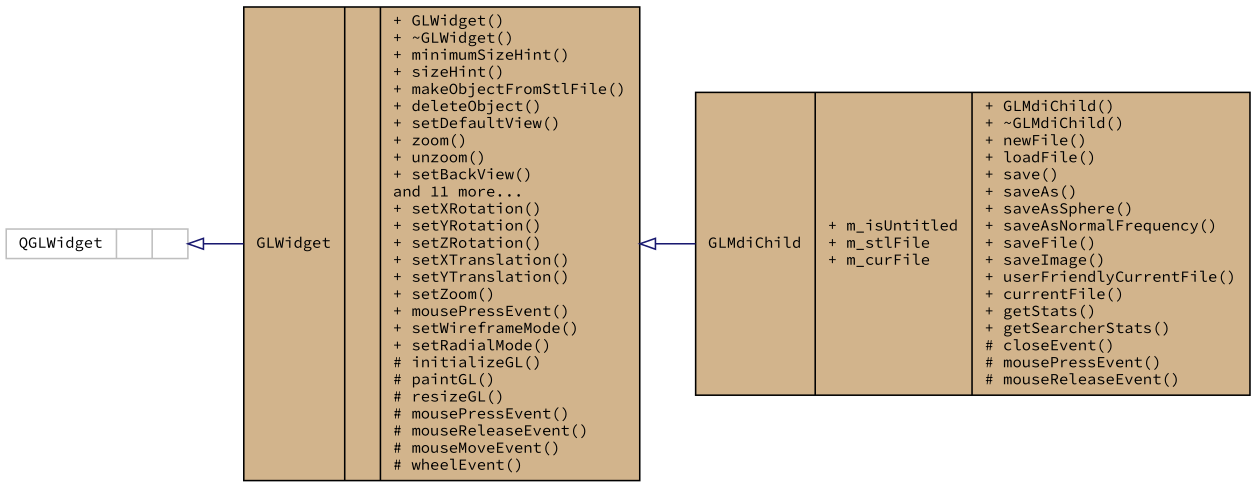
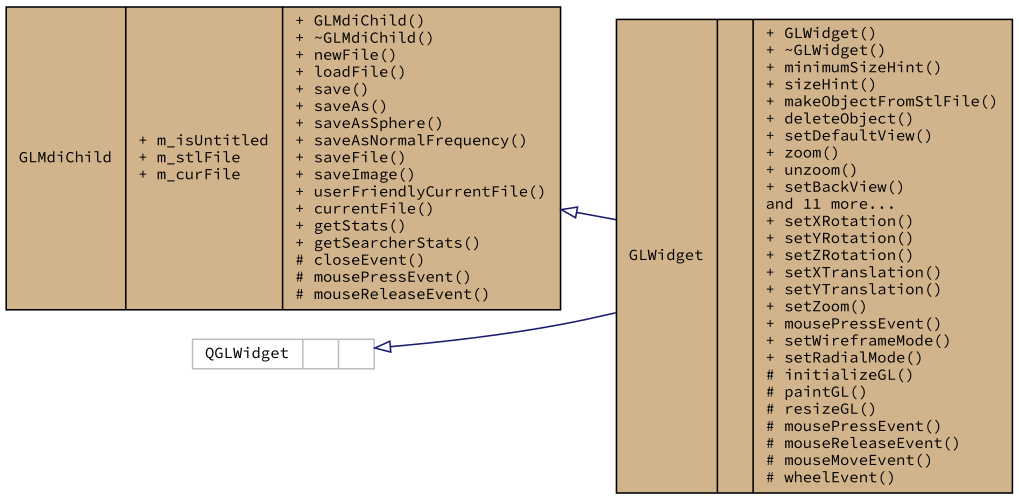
(676, 244) -> (596, 216)
